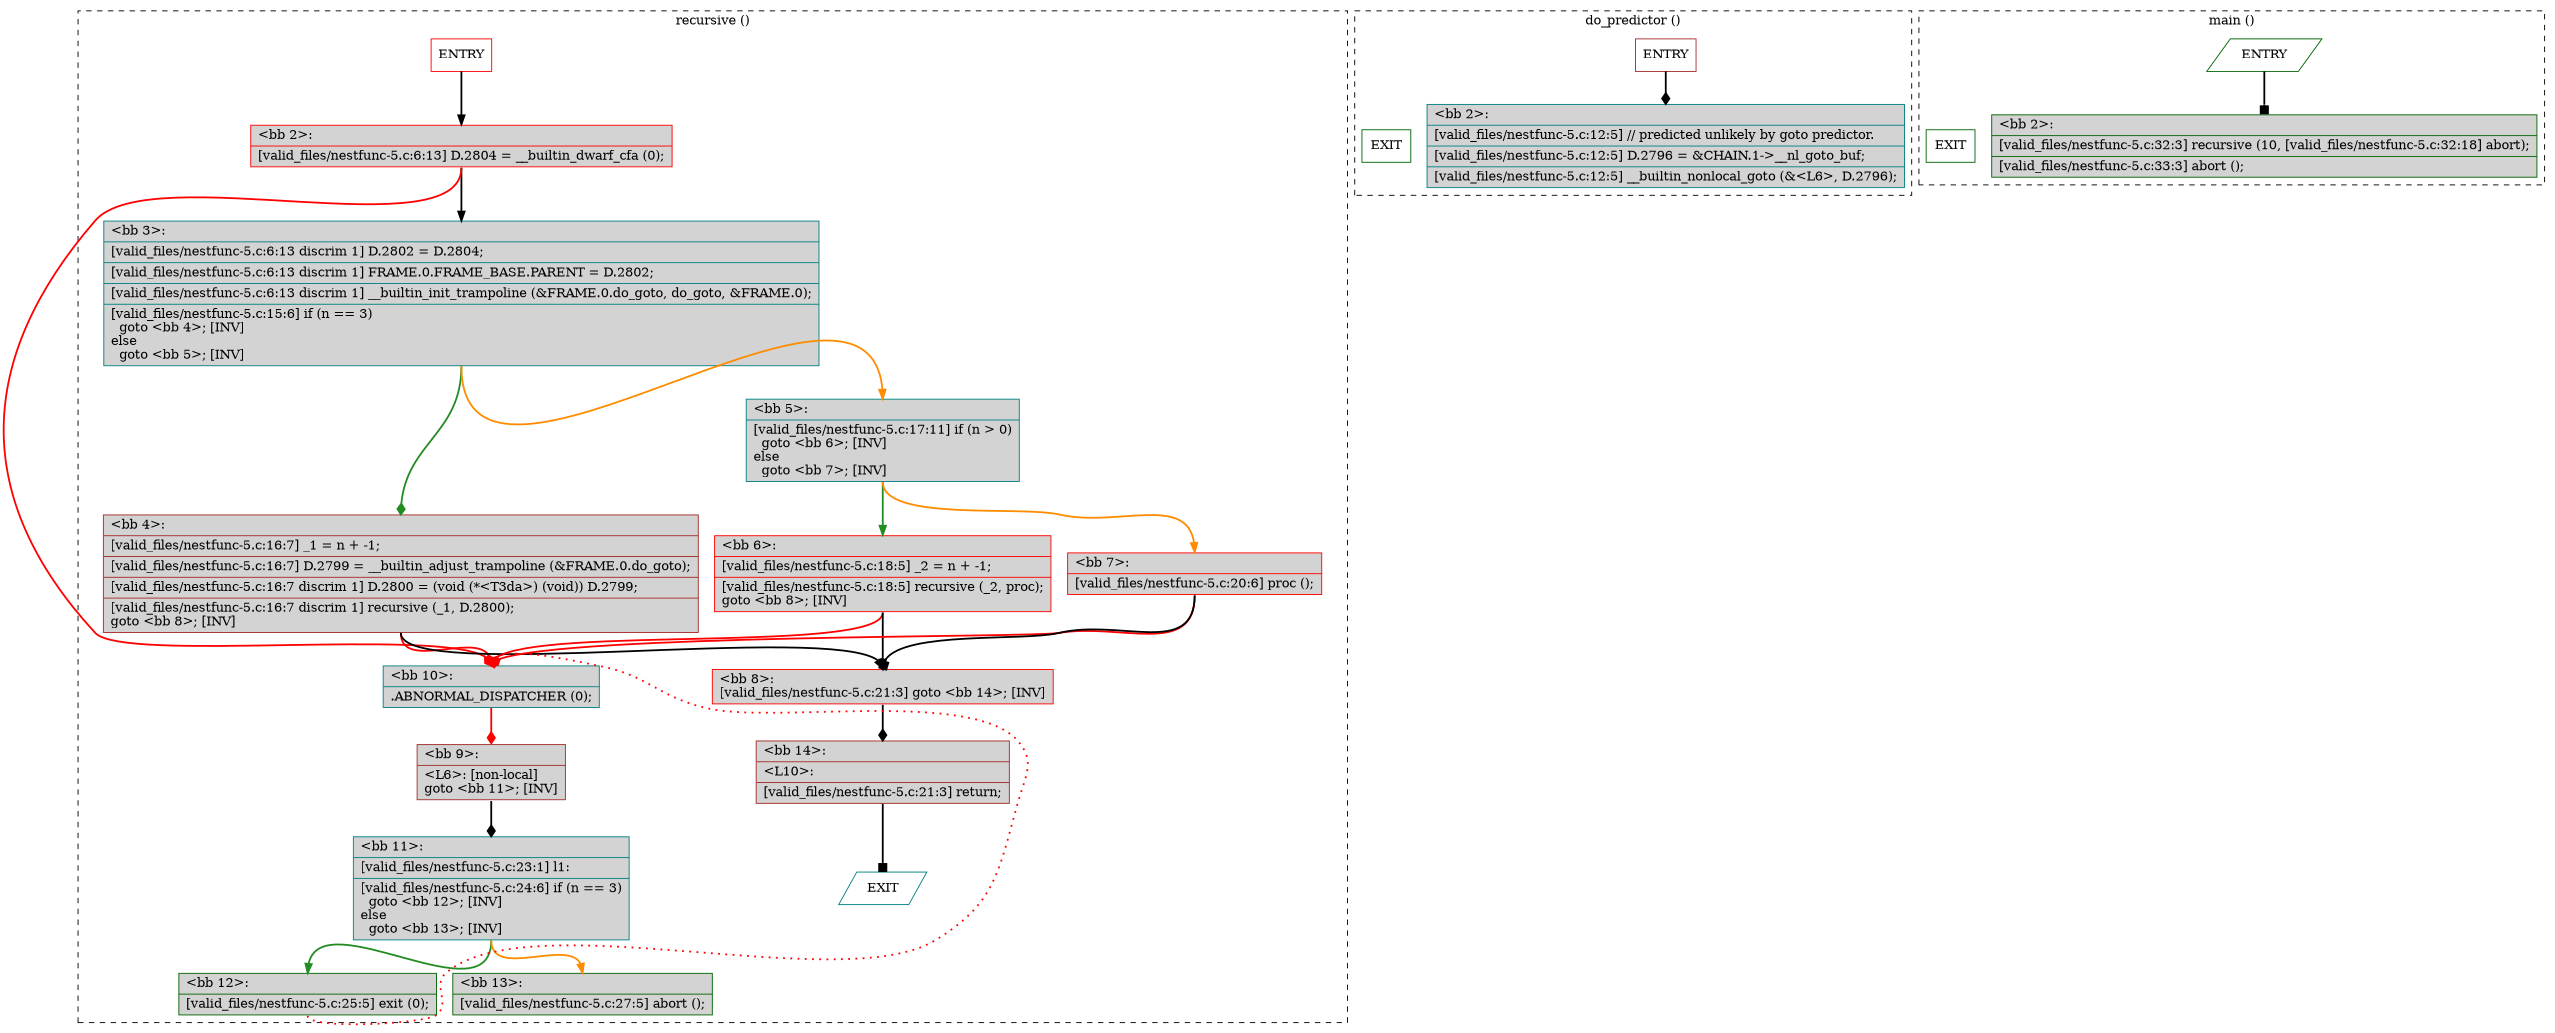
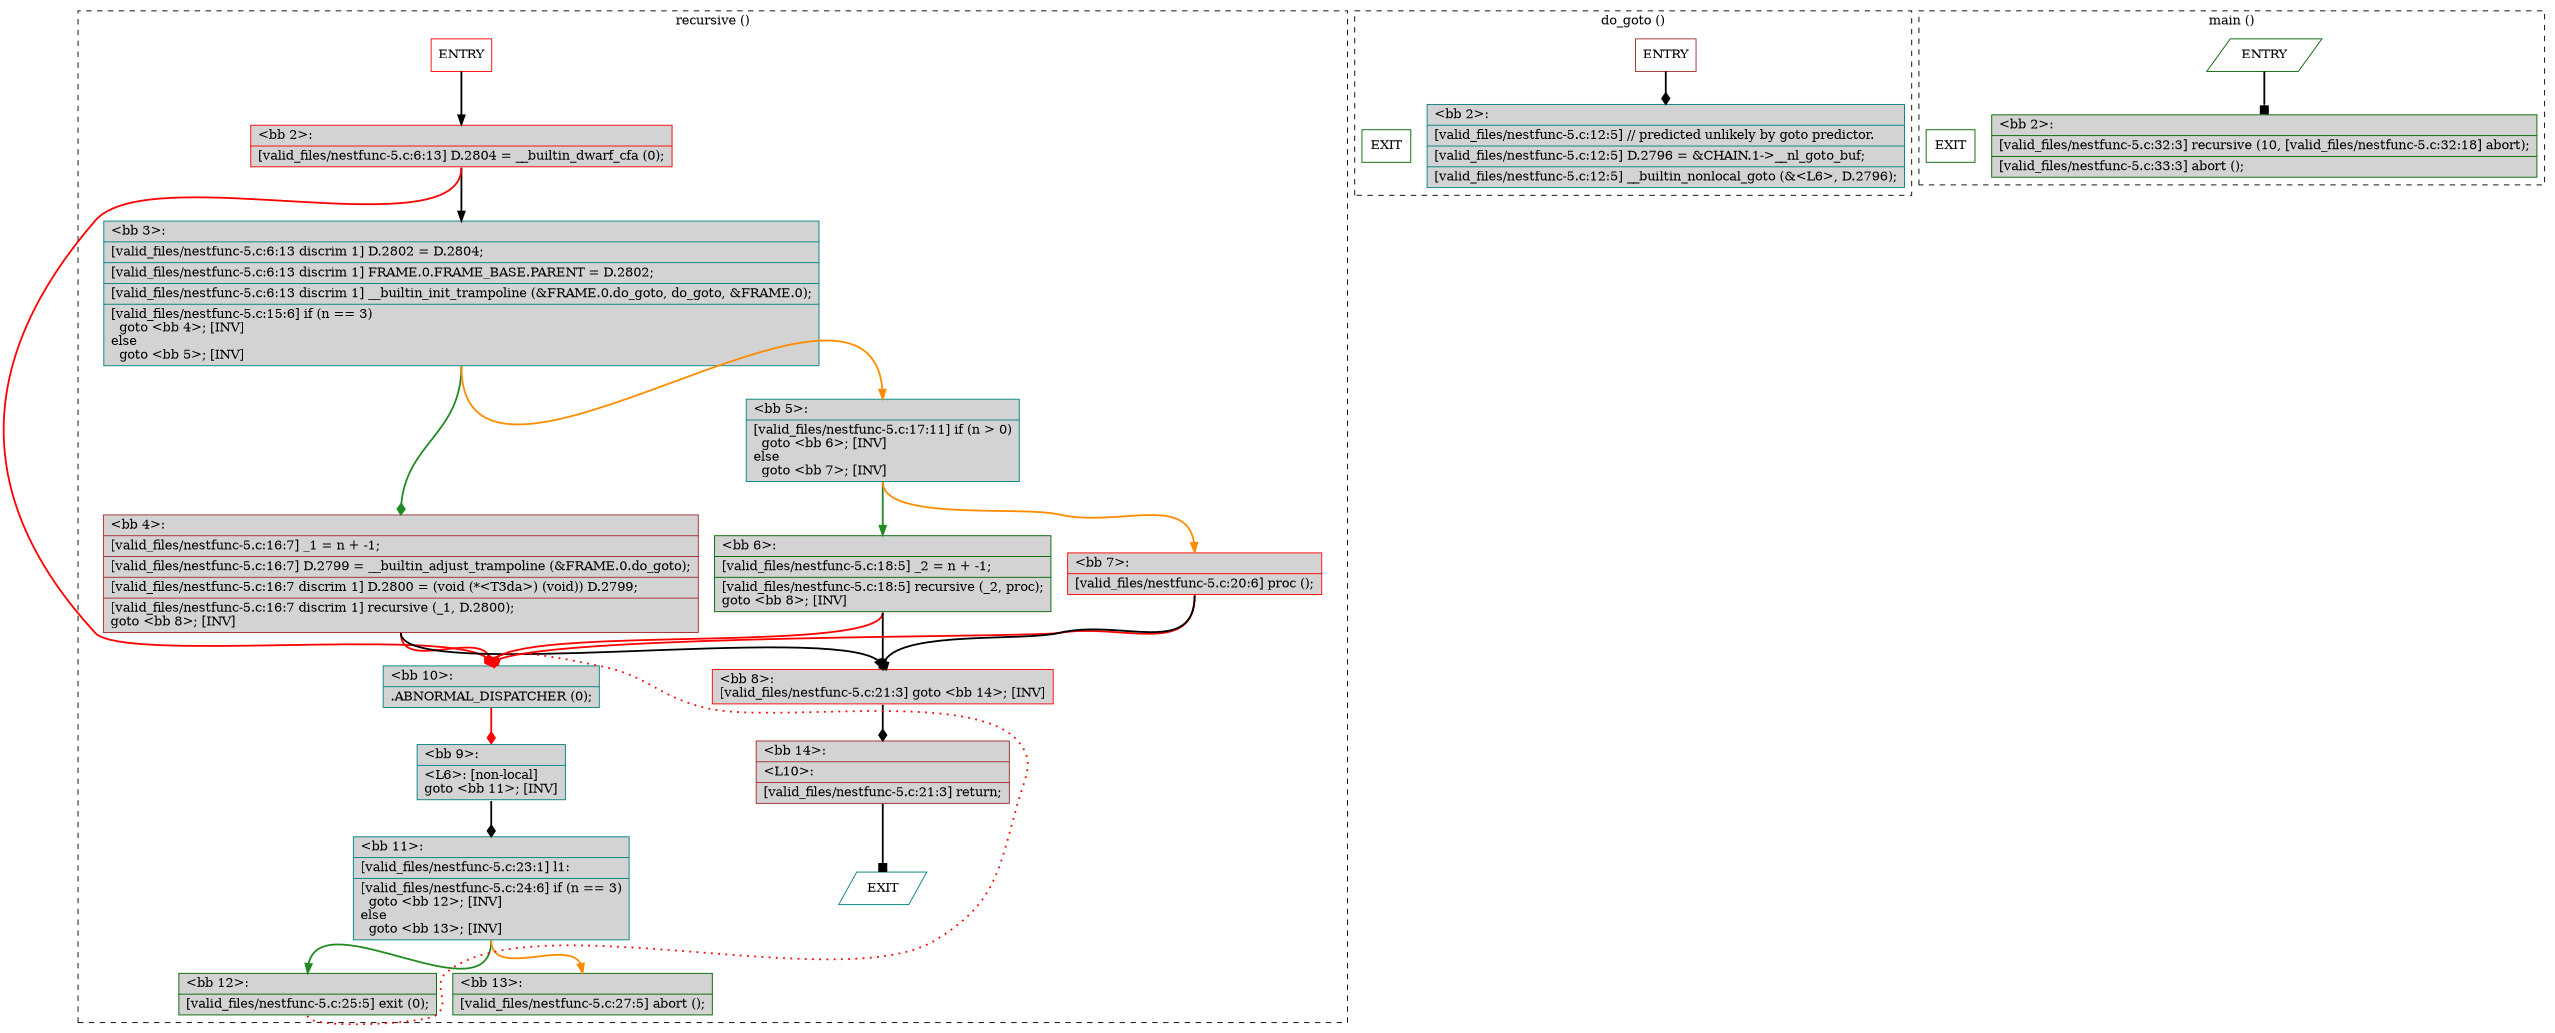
(1633, 21) -> (1633, 21)
(883, 574) -> (883, 574)
(491, 772) -> (491, 772)
